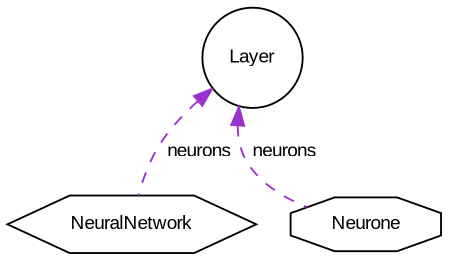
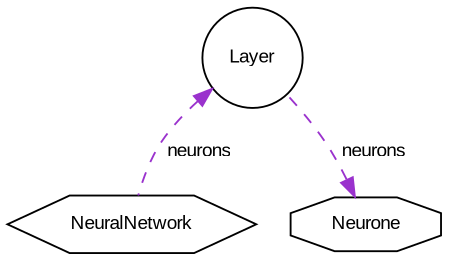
(259, 177) -> (320, 135)
